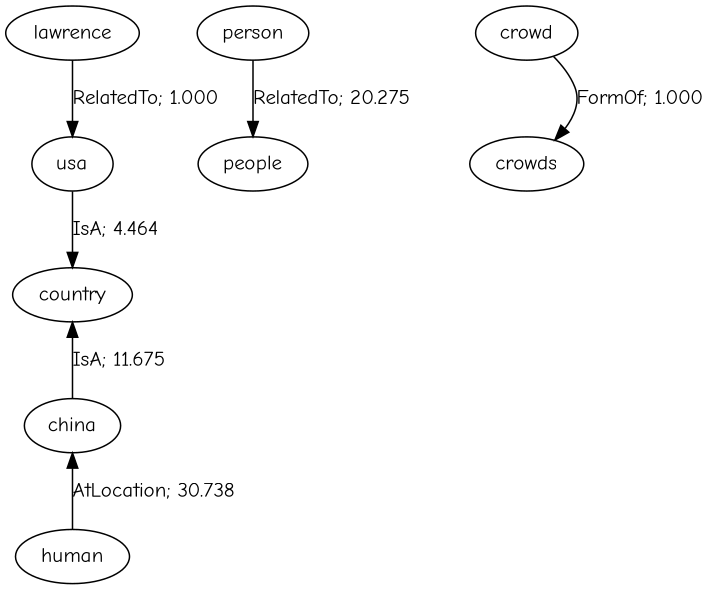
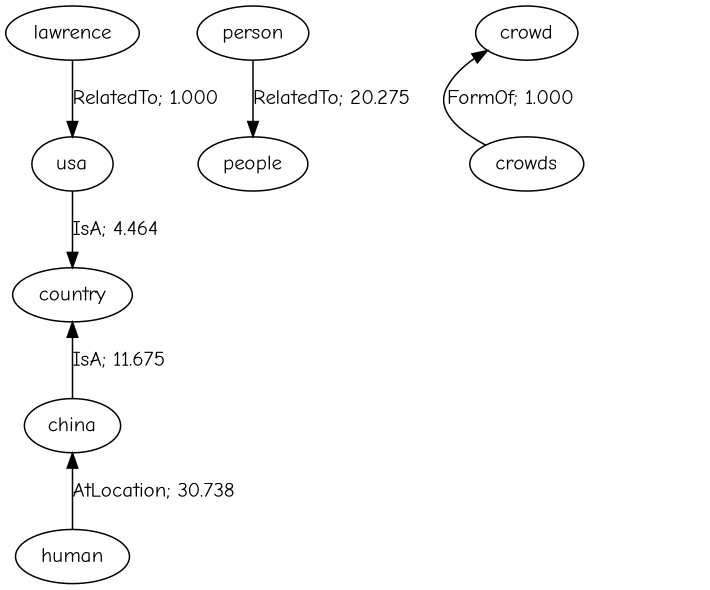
(576, 90) -> (444, 106)
